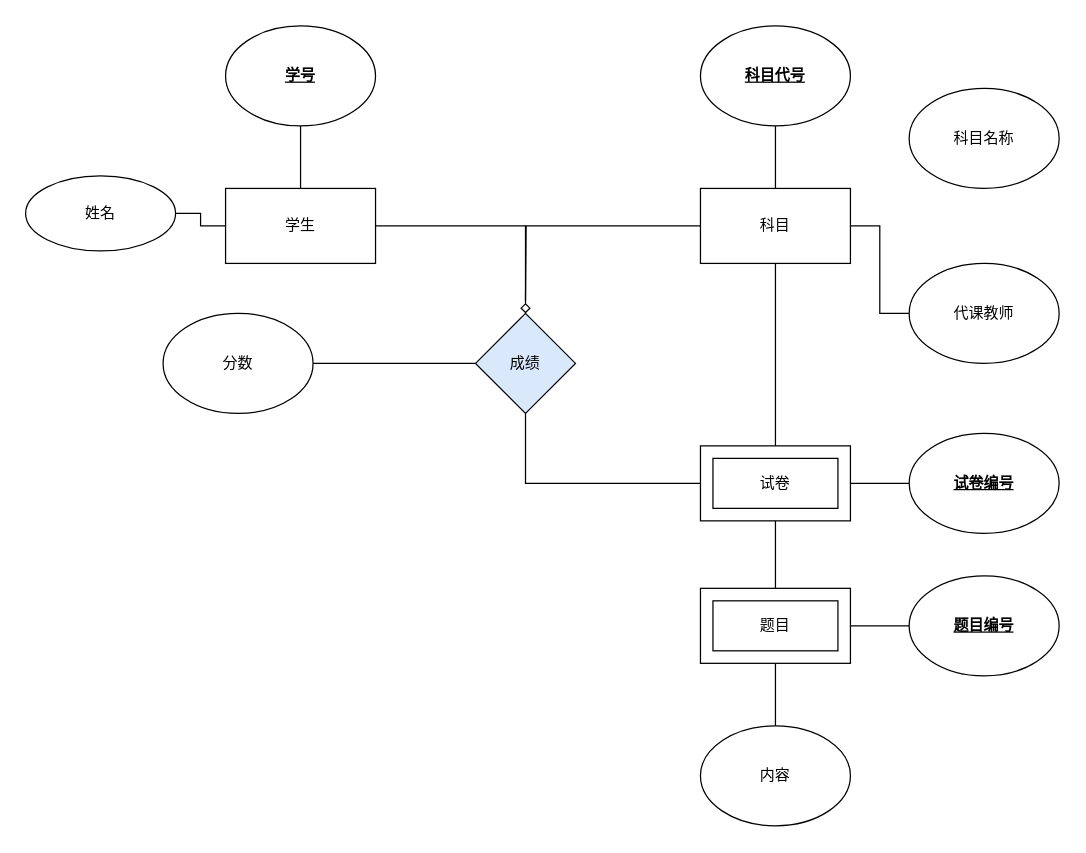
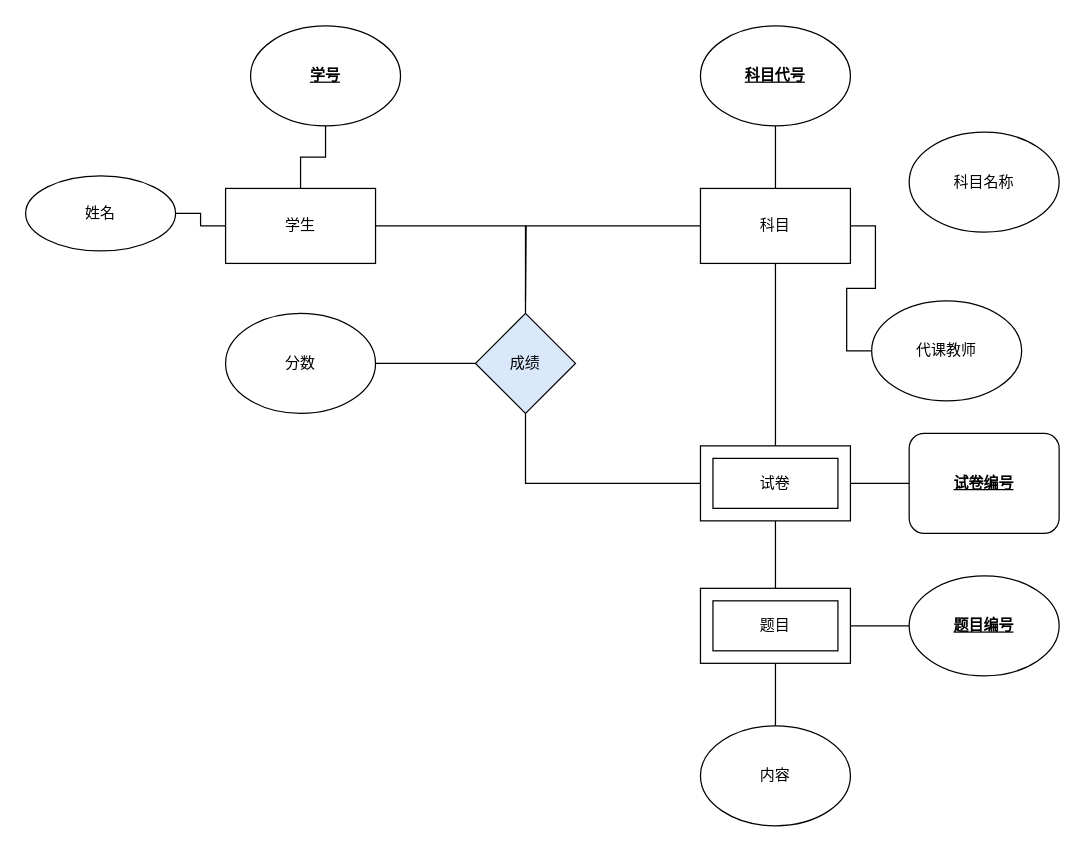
(301, 76) -> (326, 76)
(984, 138) -> (984, 182)
(526, 302) -> (526, 307)
(984, 313) -> (947, 351)
(238, 363) -> (301, 363)
(984, 483) -> (984, 483)
